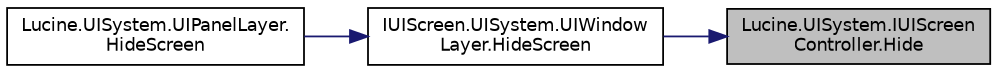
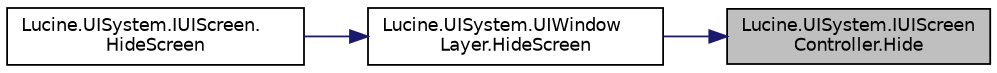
(156, 36) -> (156, 36)
(516, 36) -> (516, 36)
